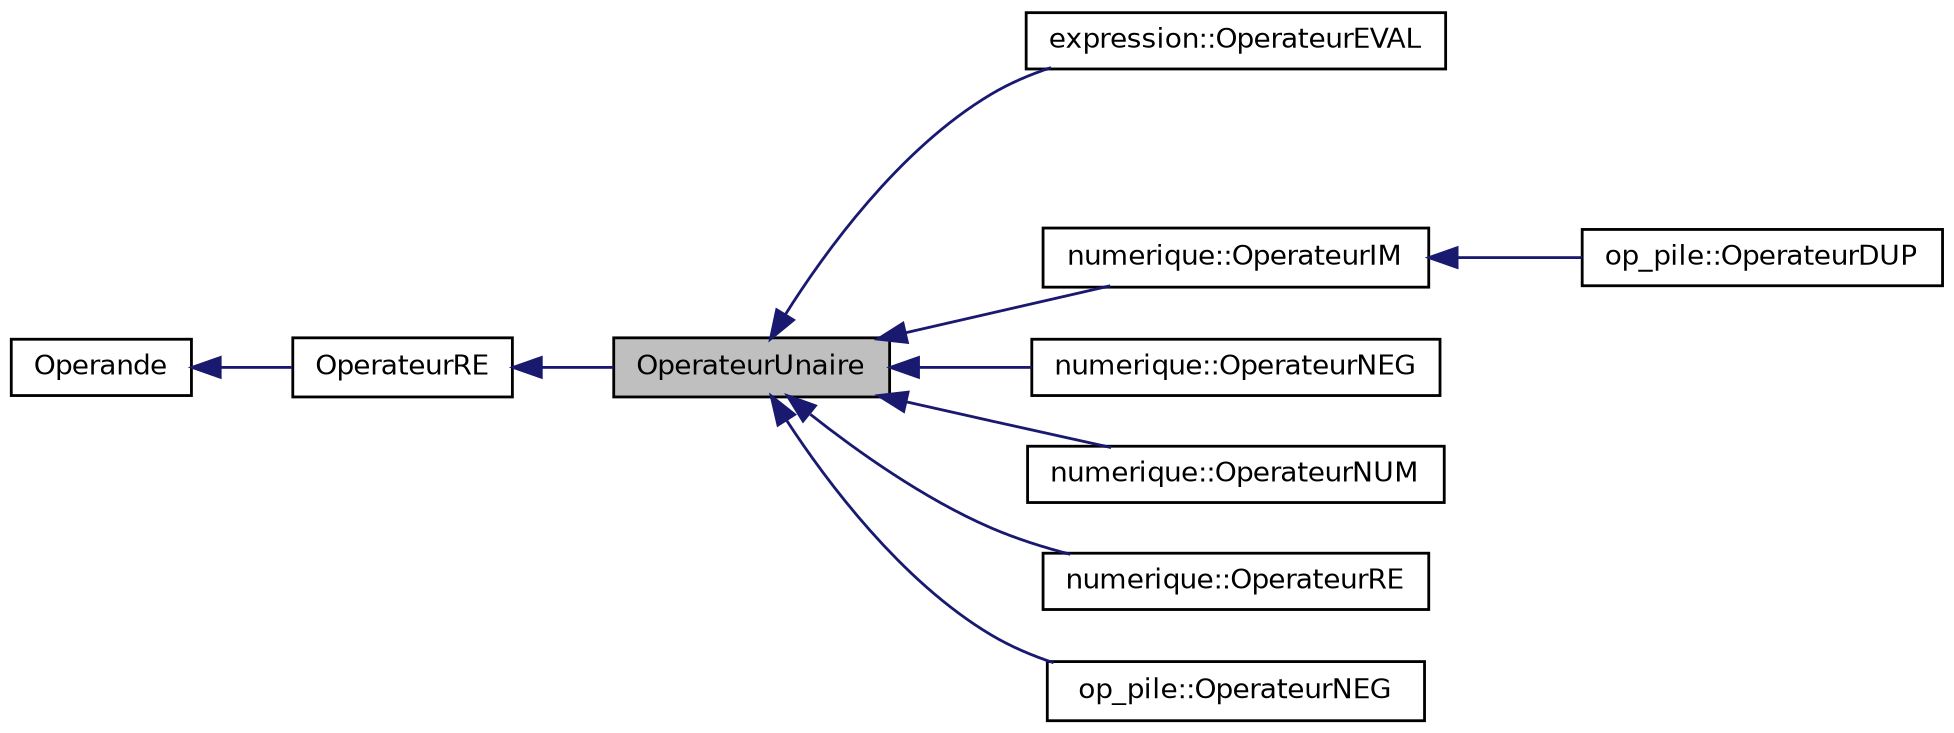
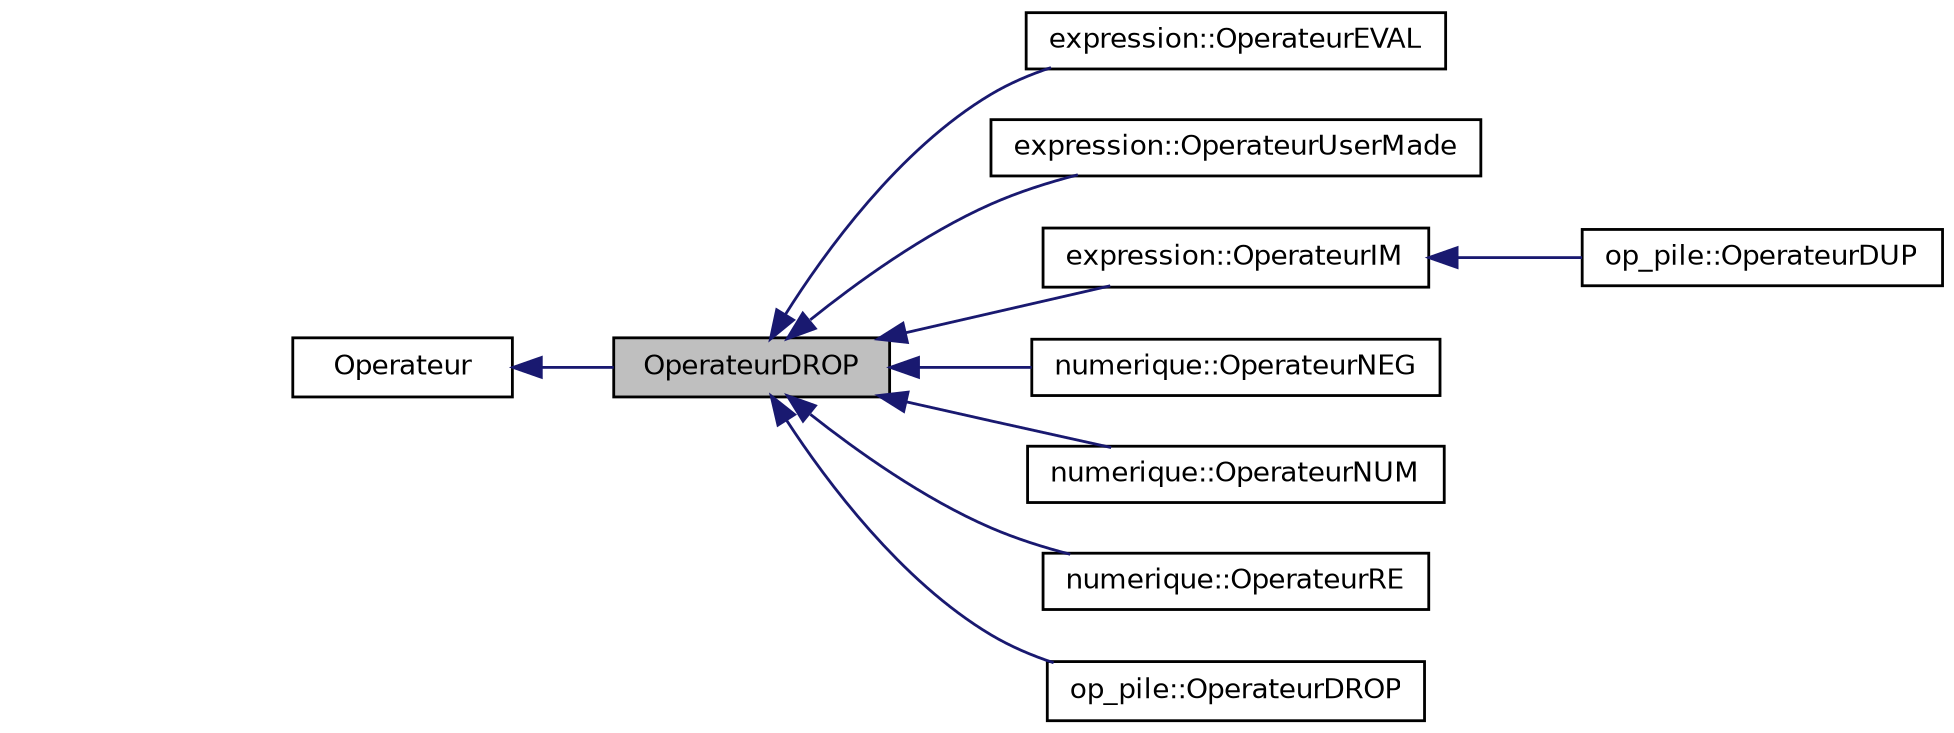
none -> (1236, 148)
(1236, 258) -> (1236, 258)
(101, 367) -> none
(403, 367) -> (403, 367)
(752, 367) -> (752, 367)
(1236, 691) -> (1236, 691)
